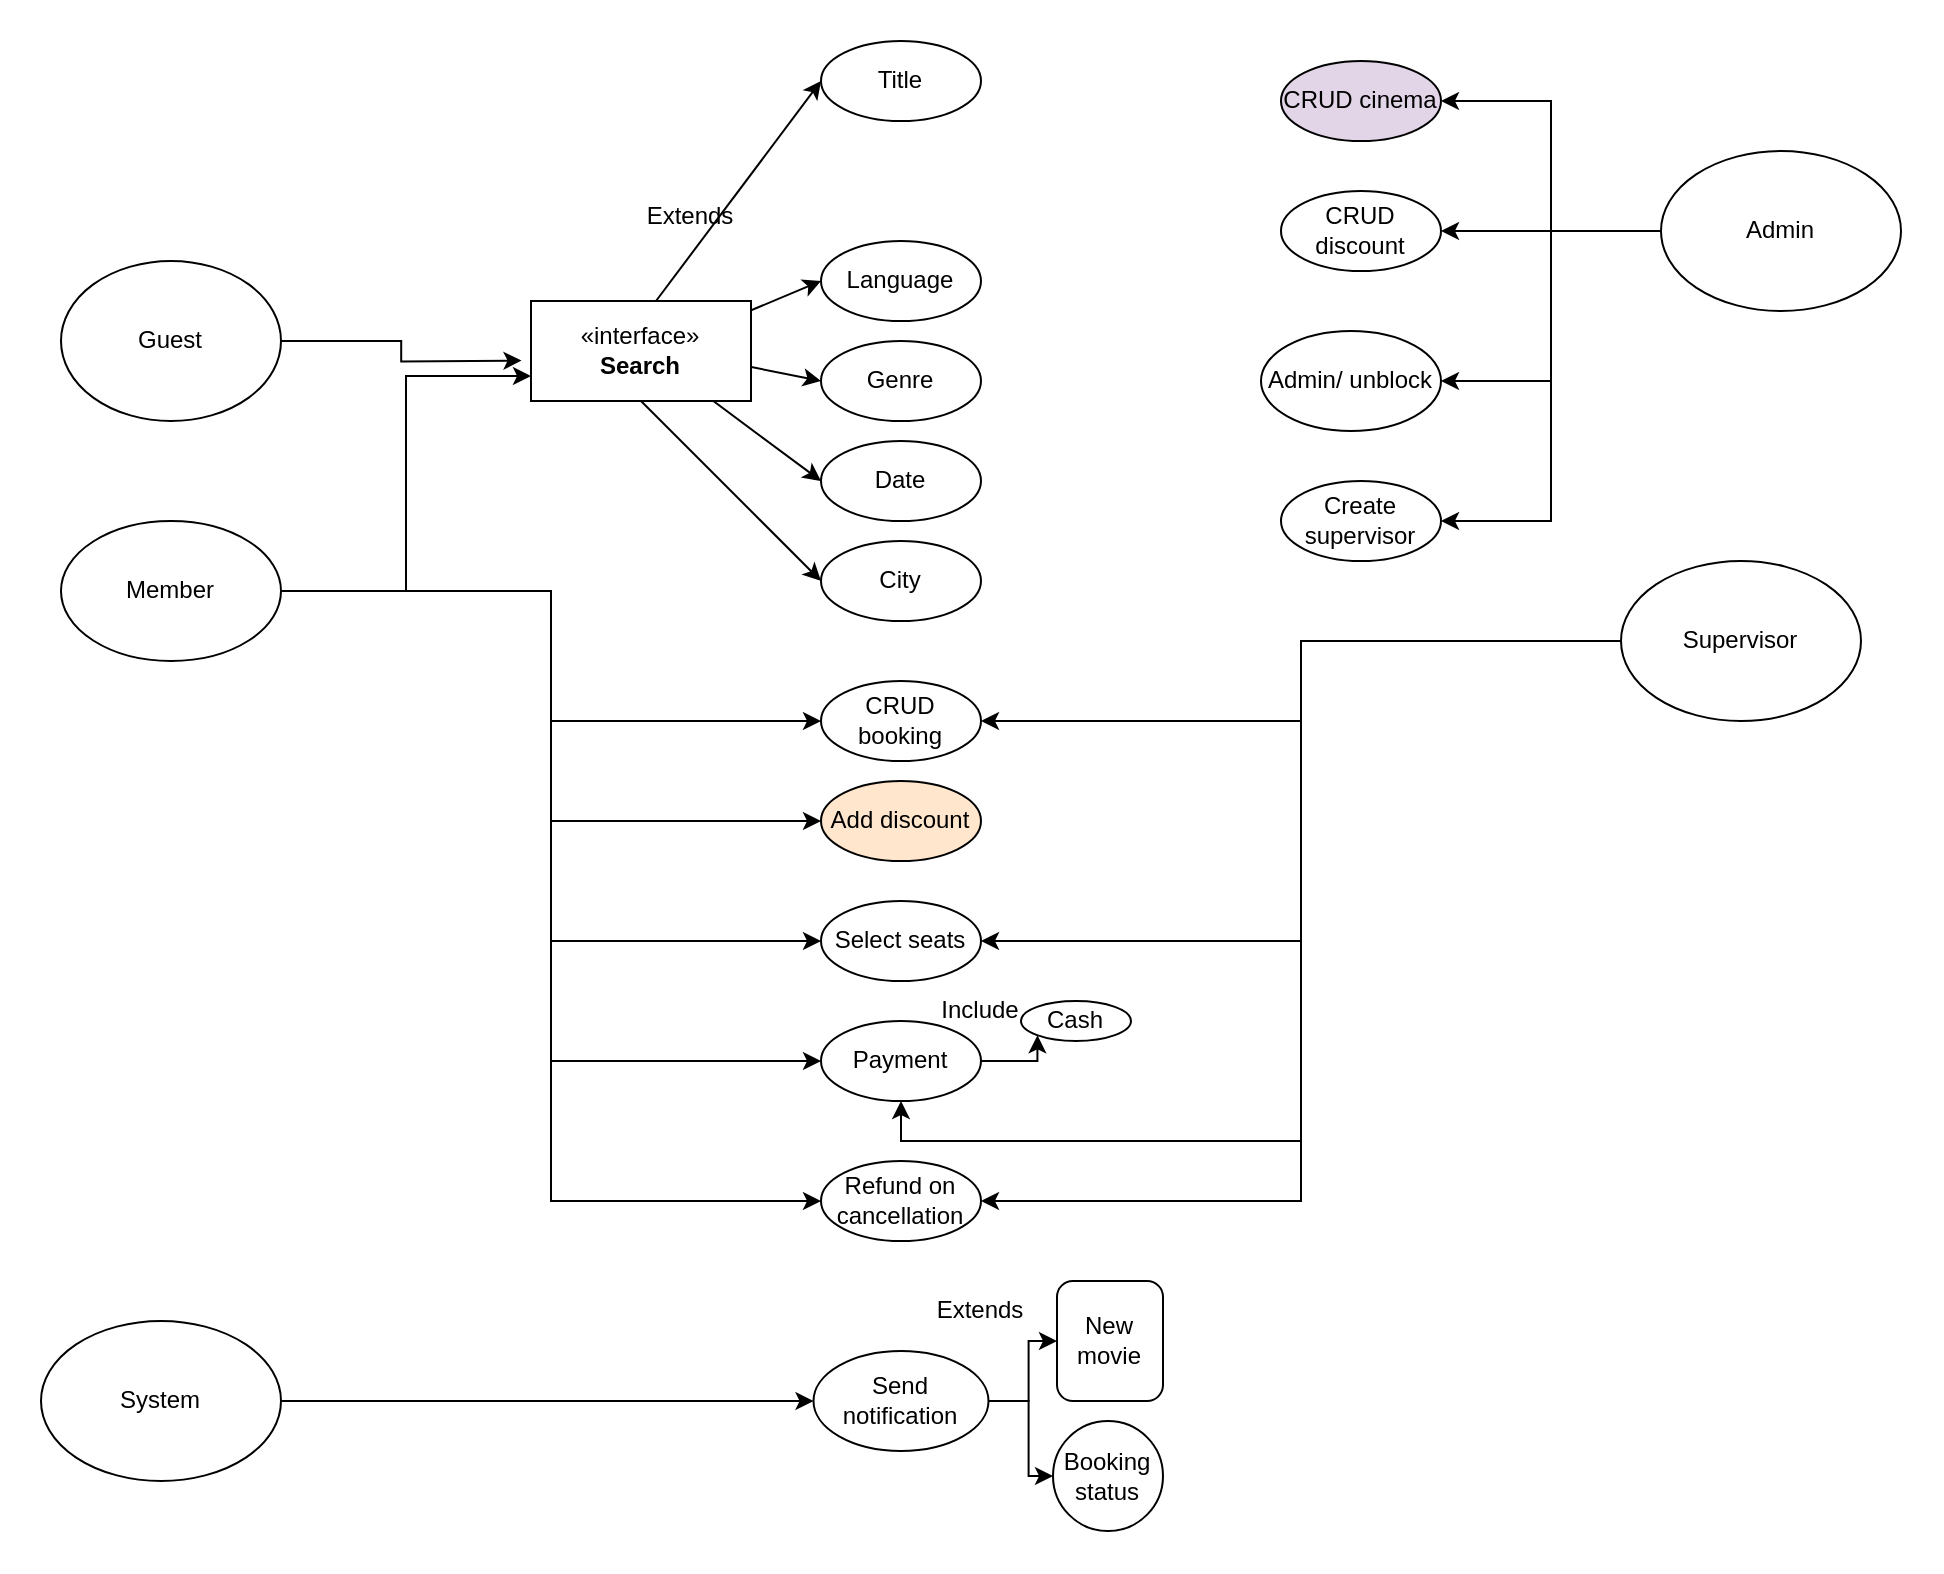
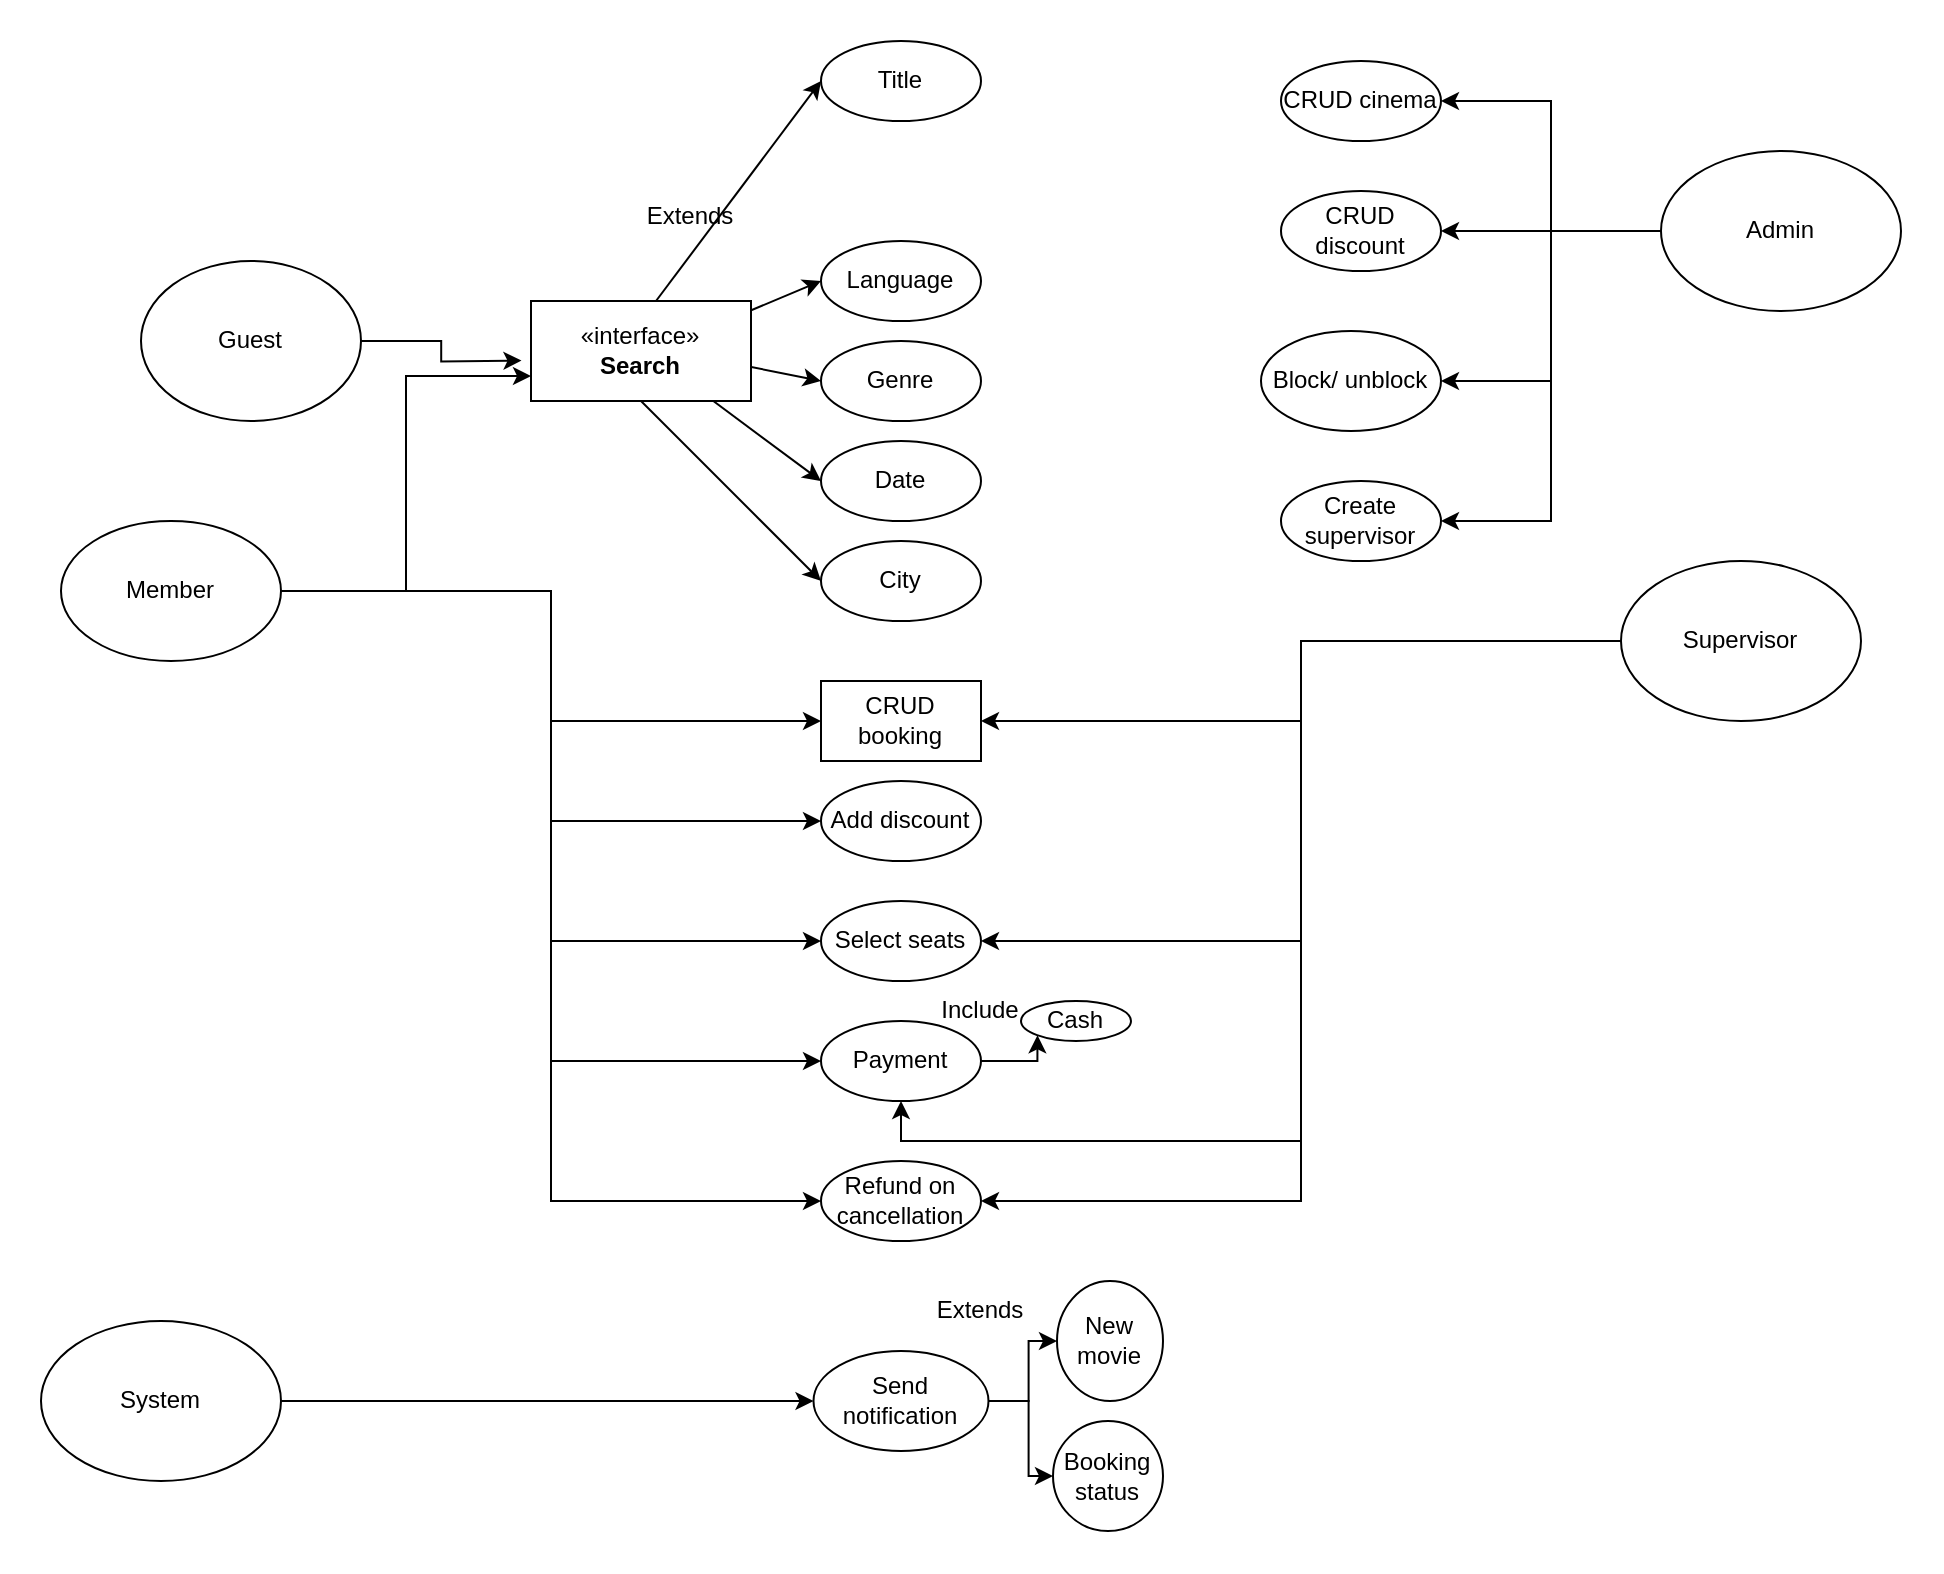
(1361, 101) -> (1361, 101)
(171, 341) -> (251, 341)
(1351, 381) -> (1351, 381)
(901, 721) -> (901, 721)
(901, 821) -> (901, 821)
(1110, 1341) -> (1110, 1341)
